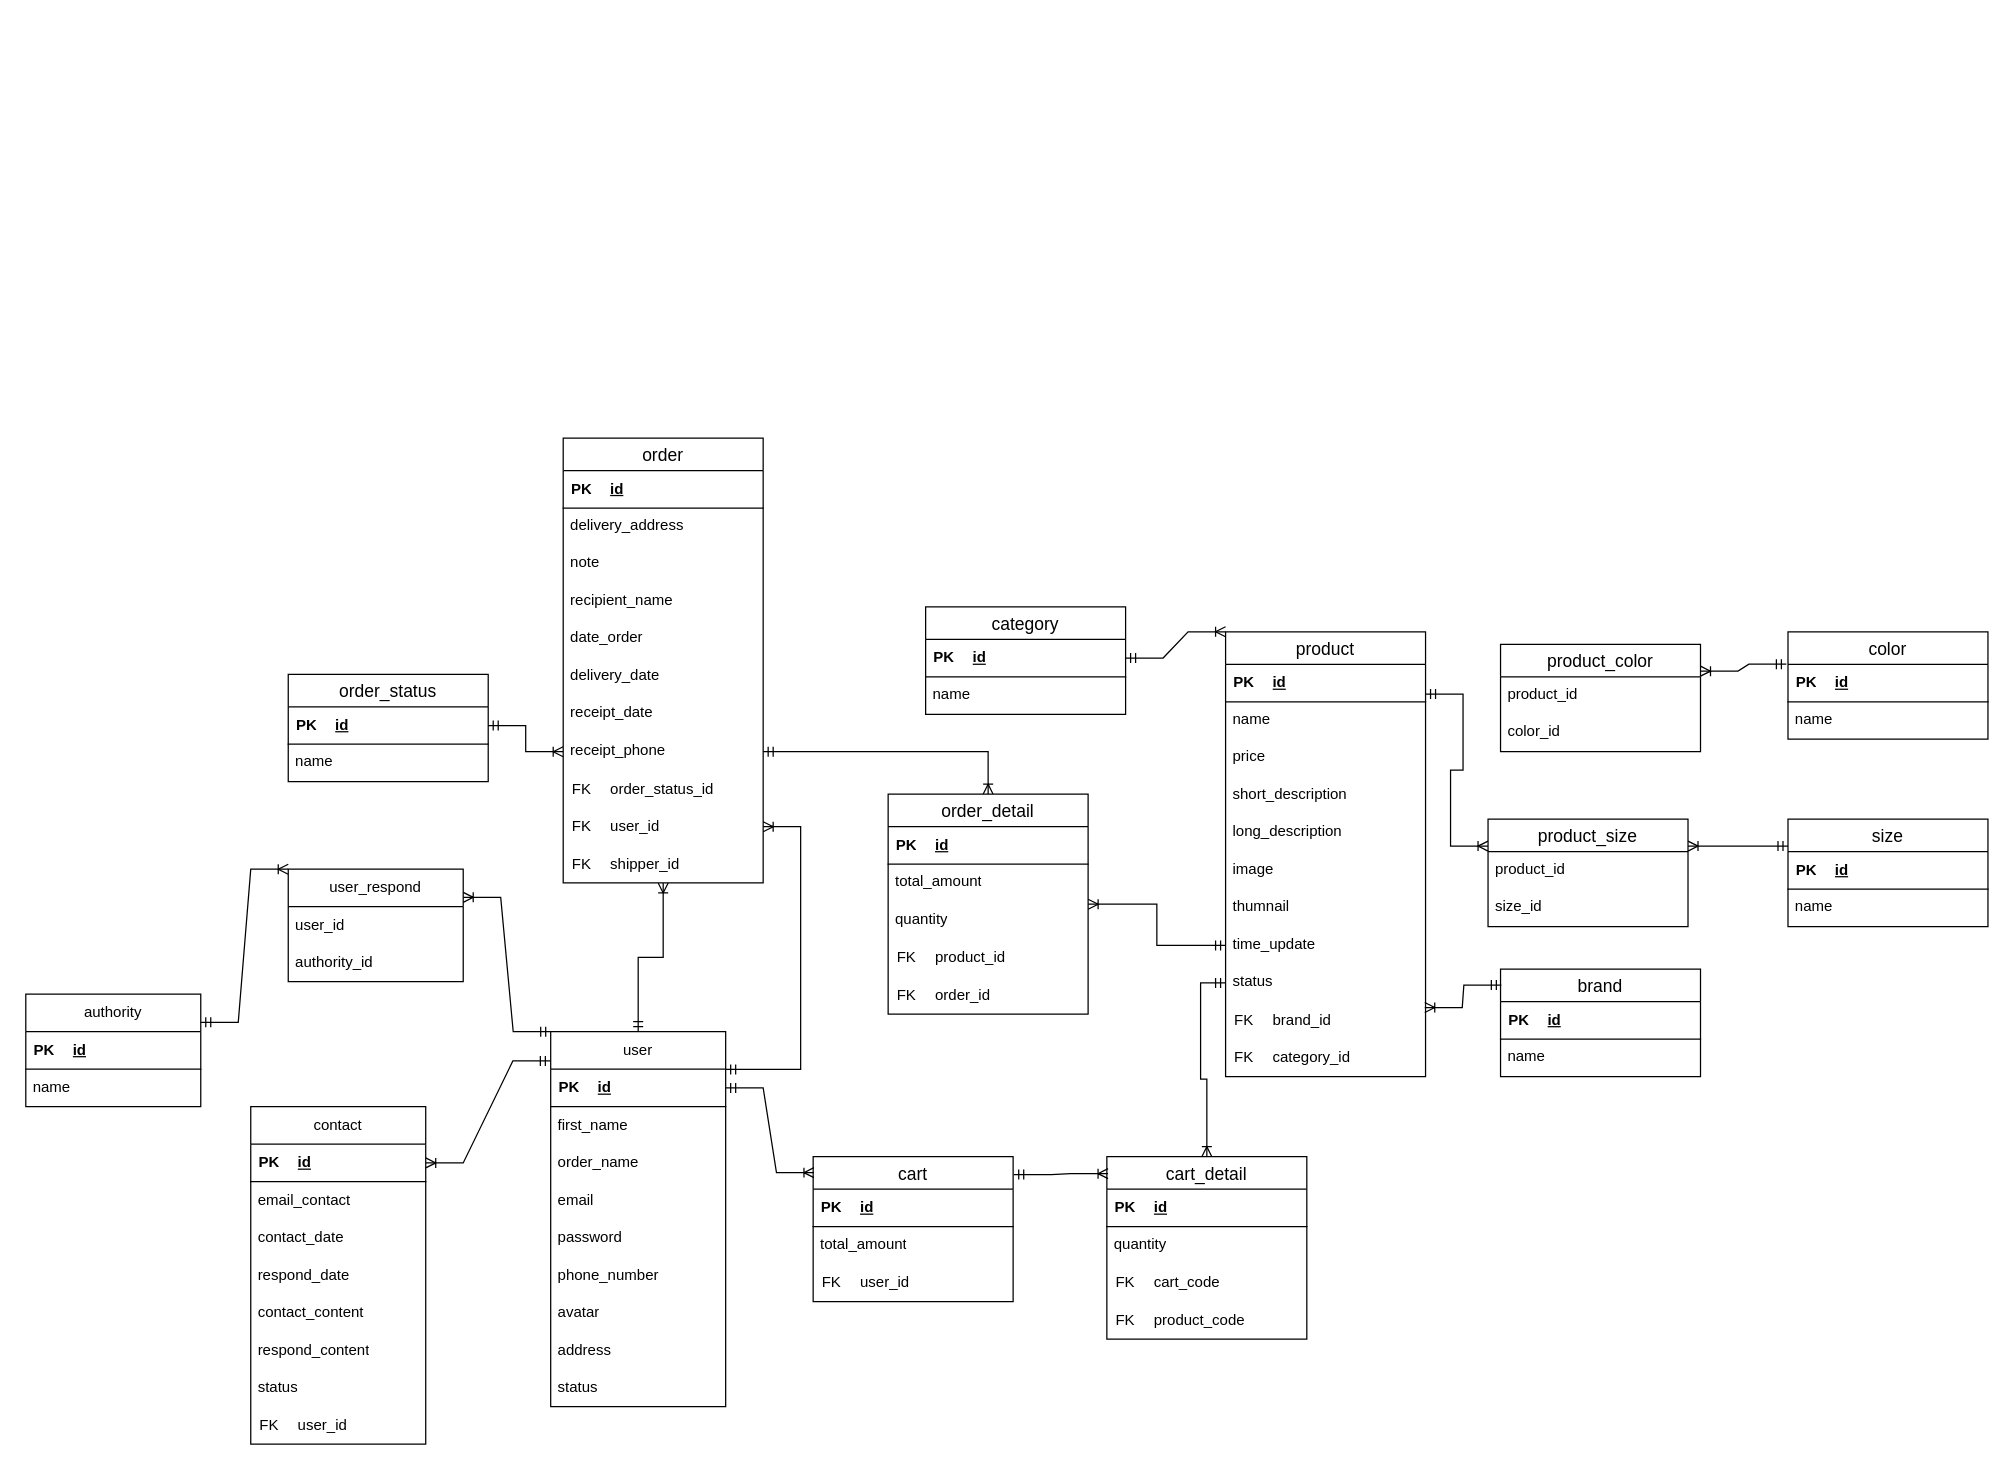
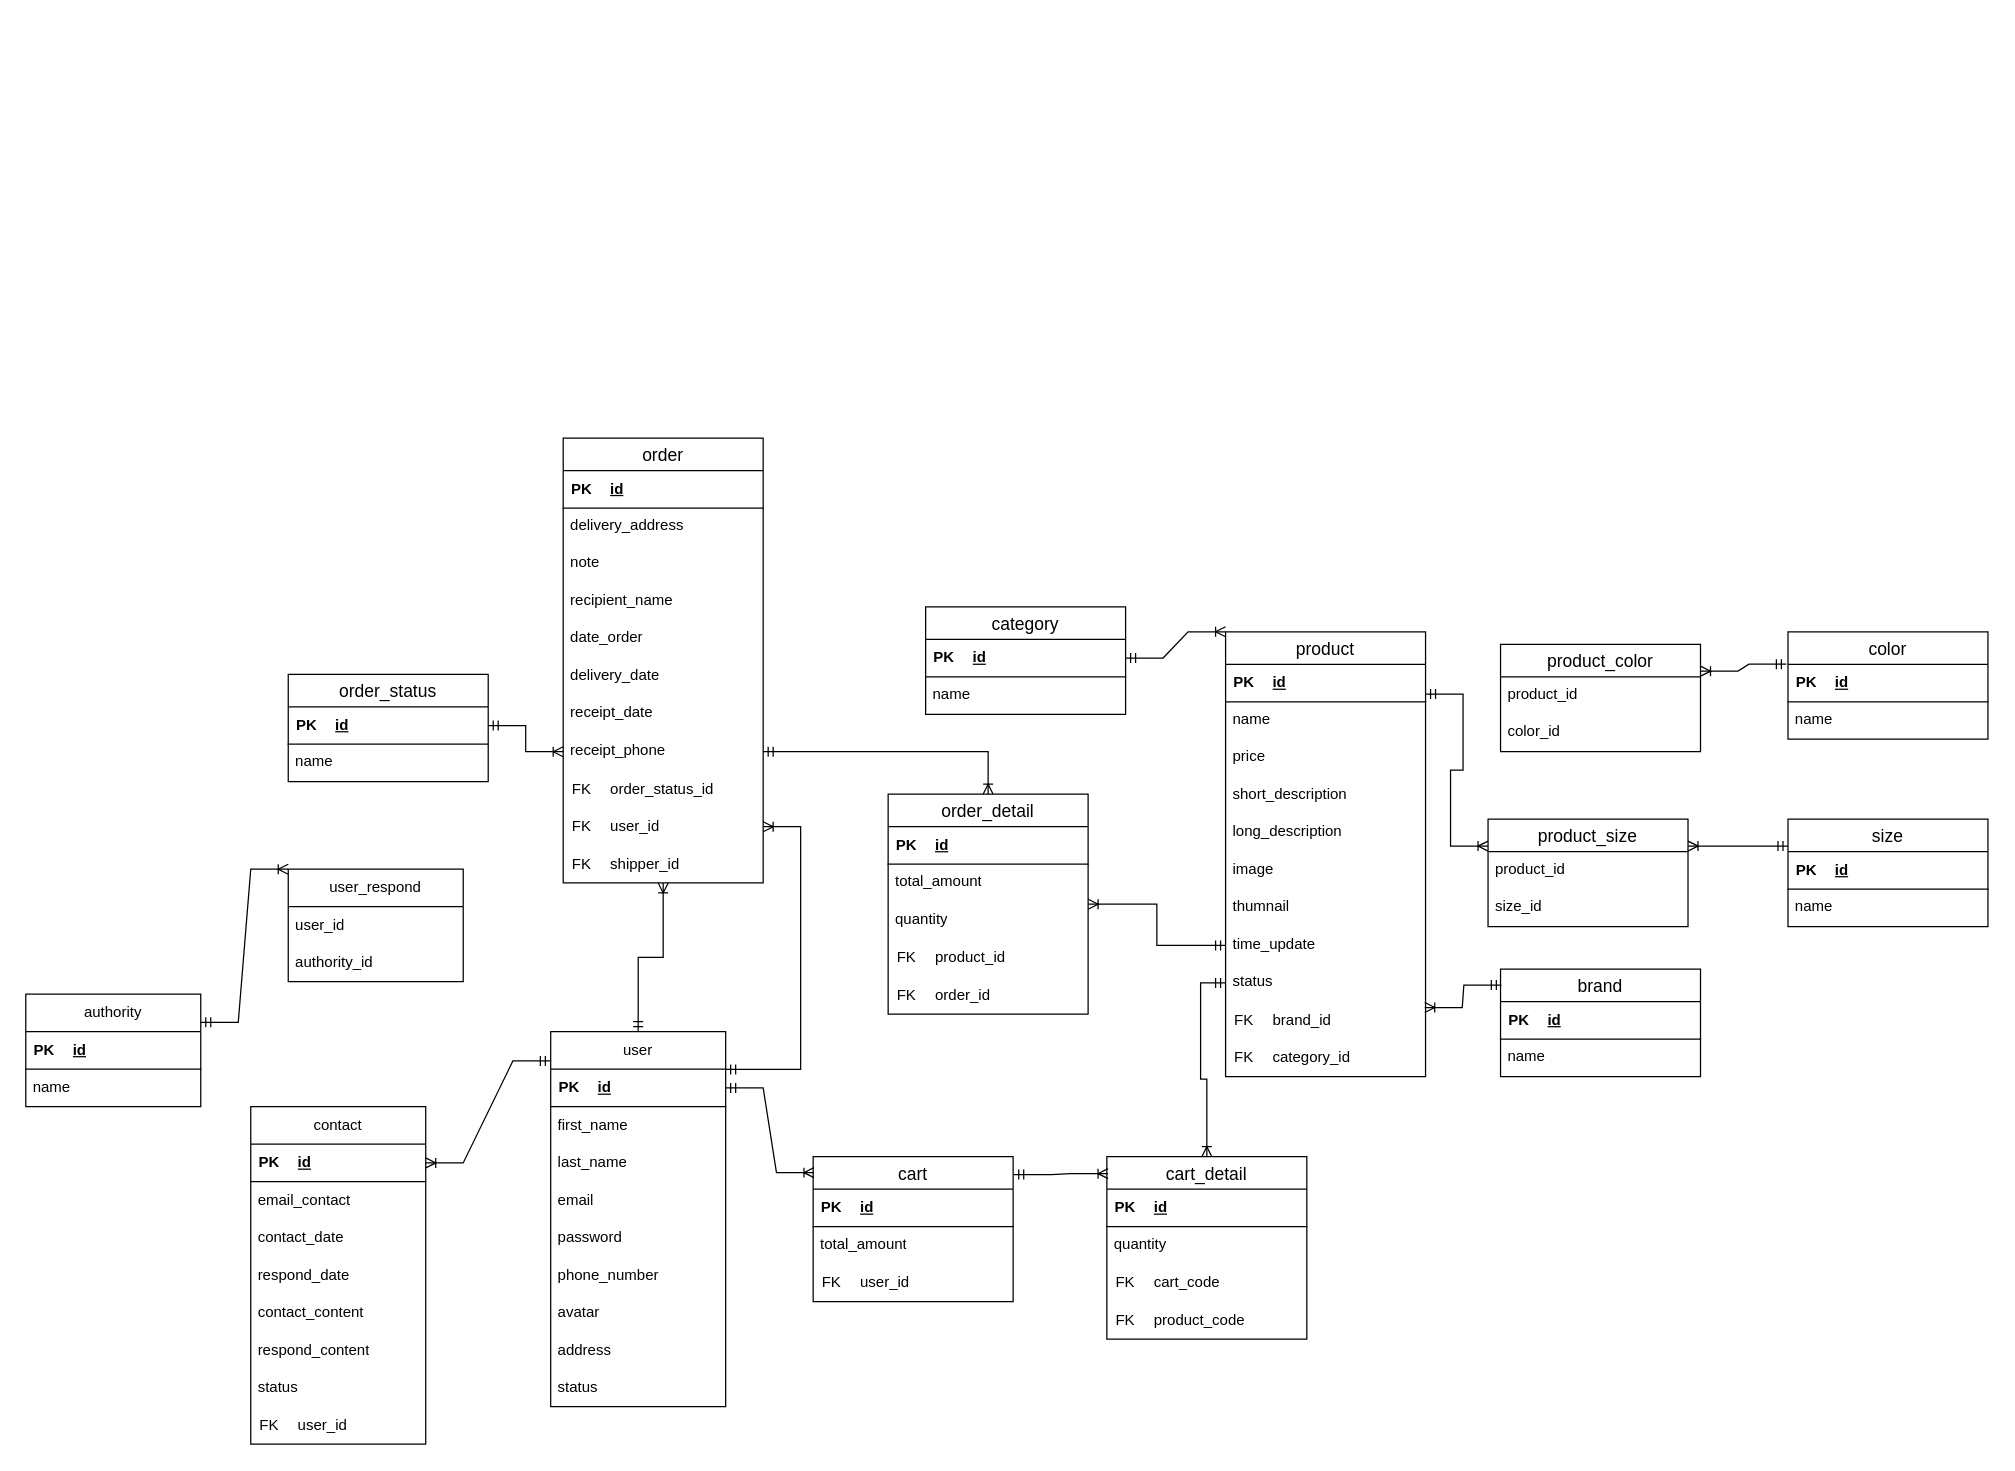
(507, 965) -> none
(600, 1163) -> (594, 1163)
